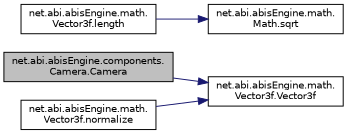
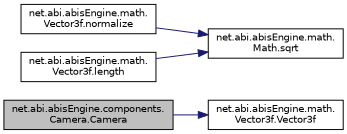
(177, 104) -> (177, 31)
